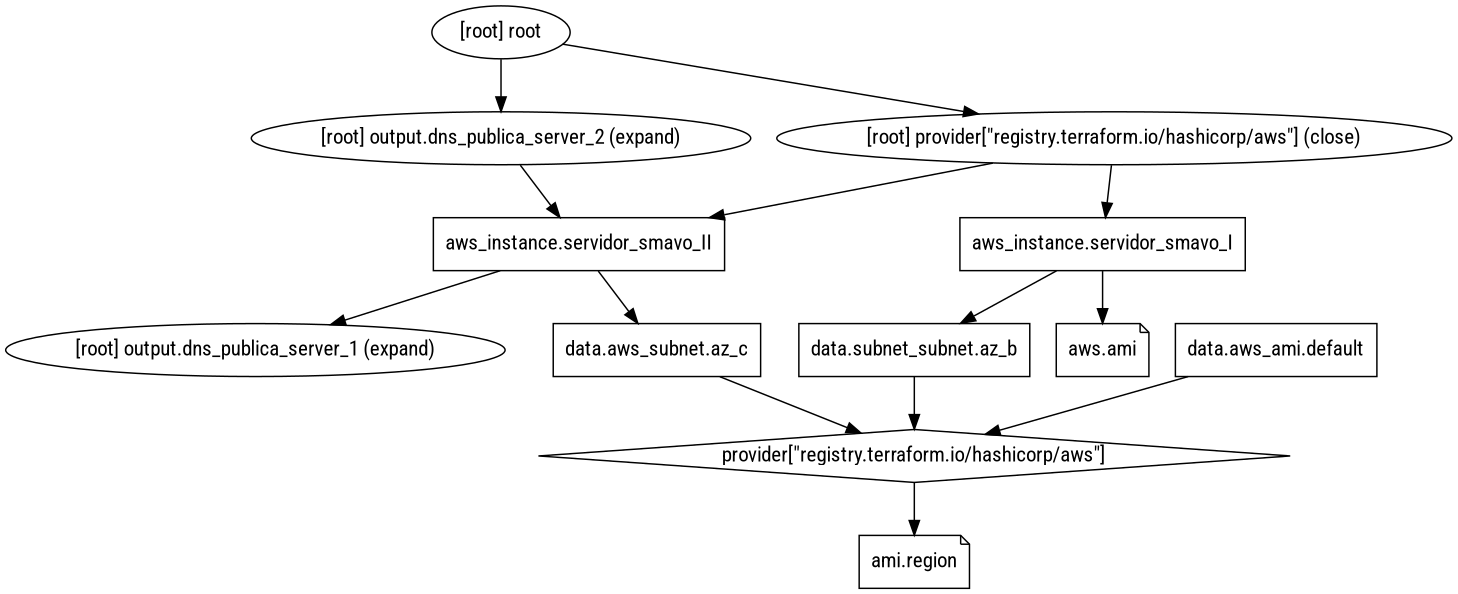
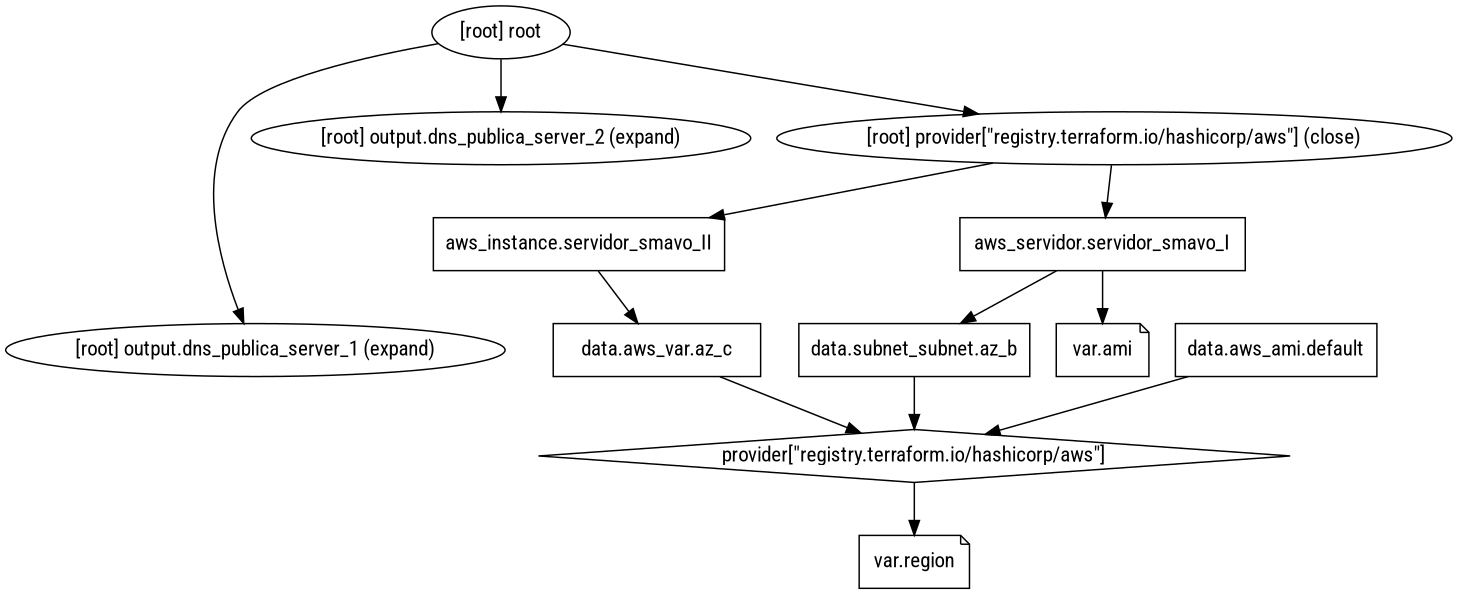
(536, 185) -> none
(1103, 244) -> (1103, 244)
(422, 295) -> (241, 109)
(657, 350) -> (657, 350)
(1103, 350) -> (1103, 350)
(914, 562) -> (914, 562)
